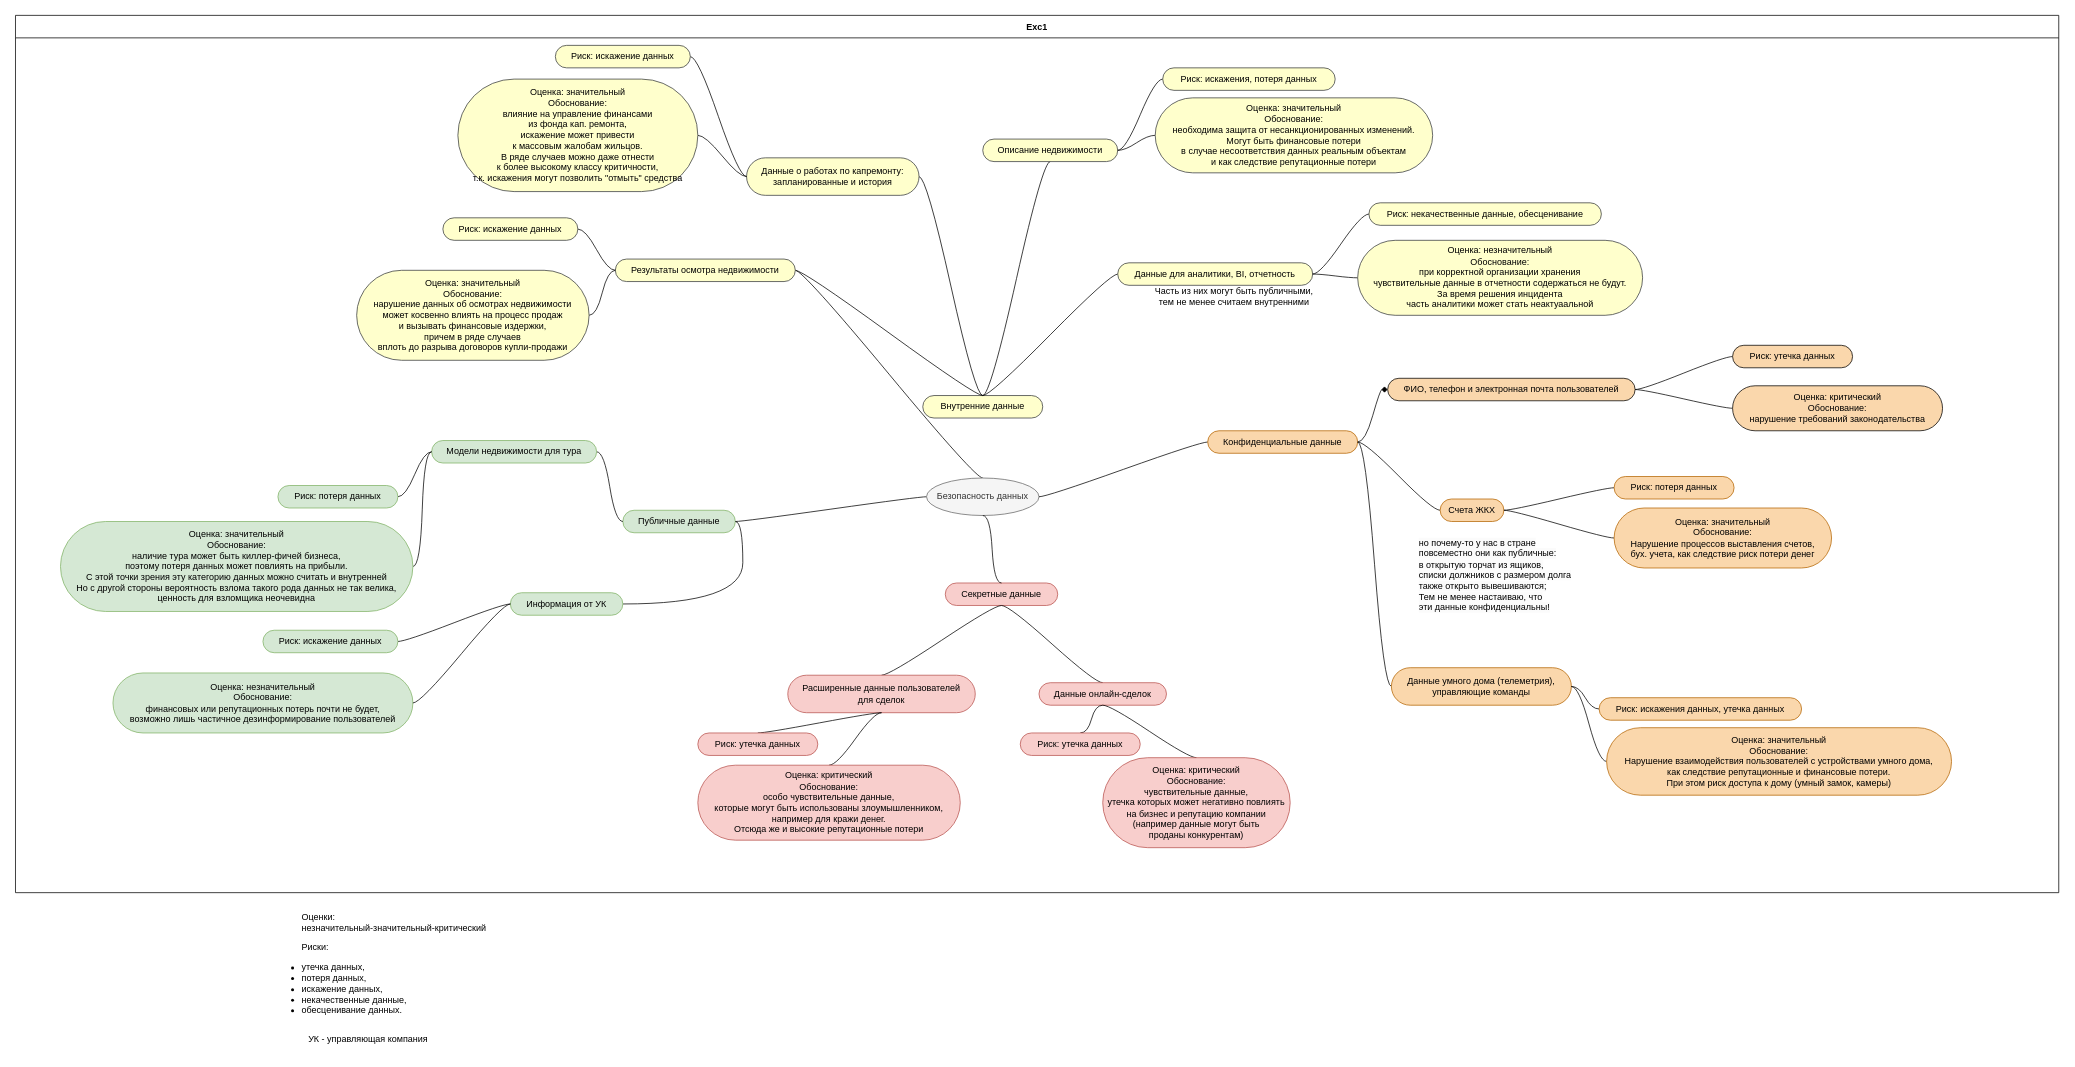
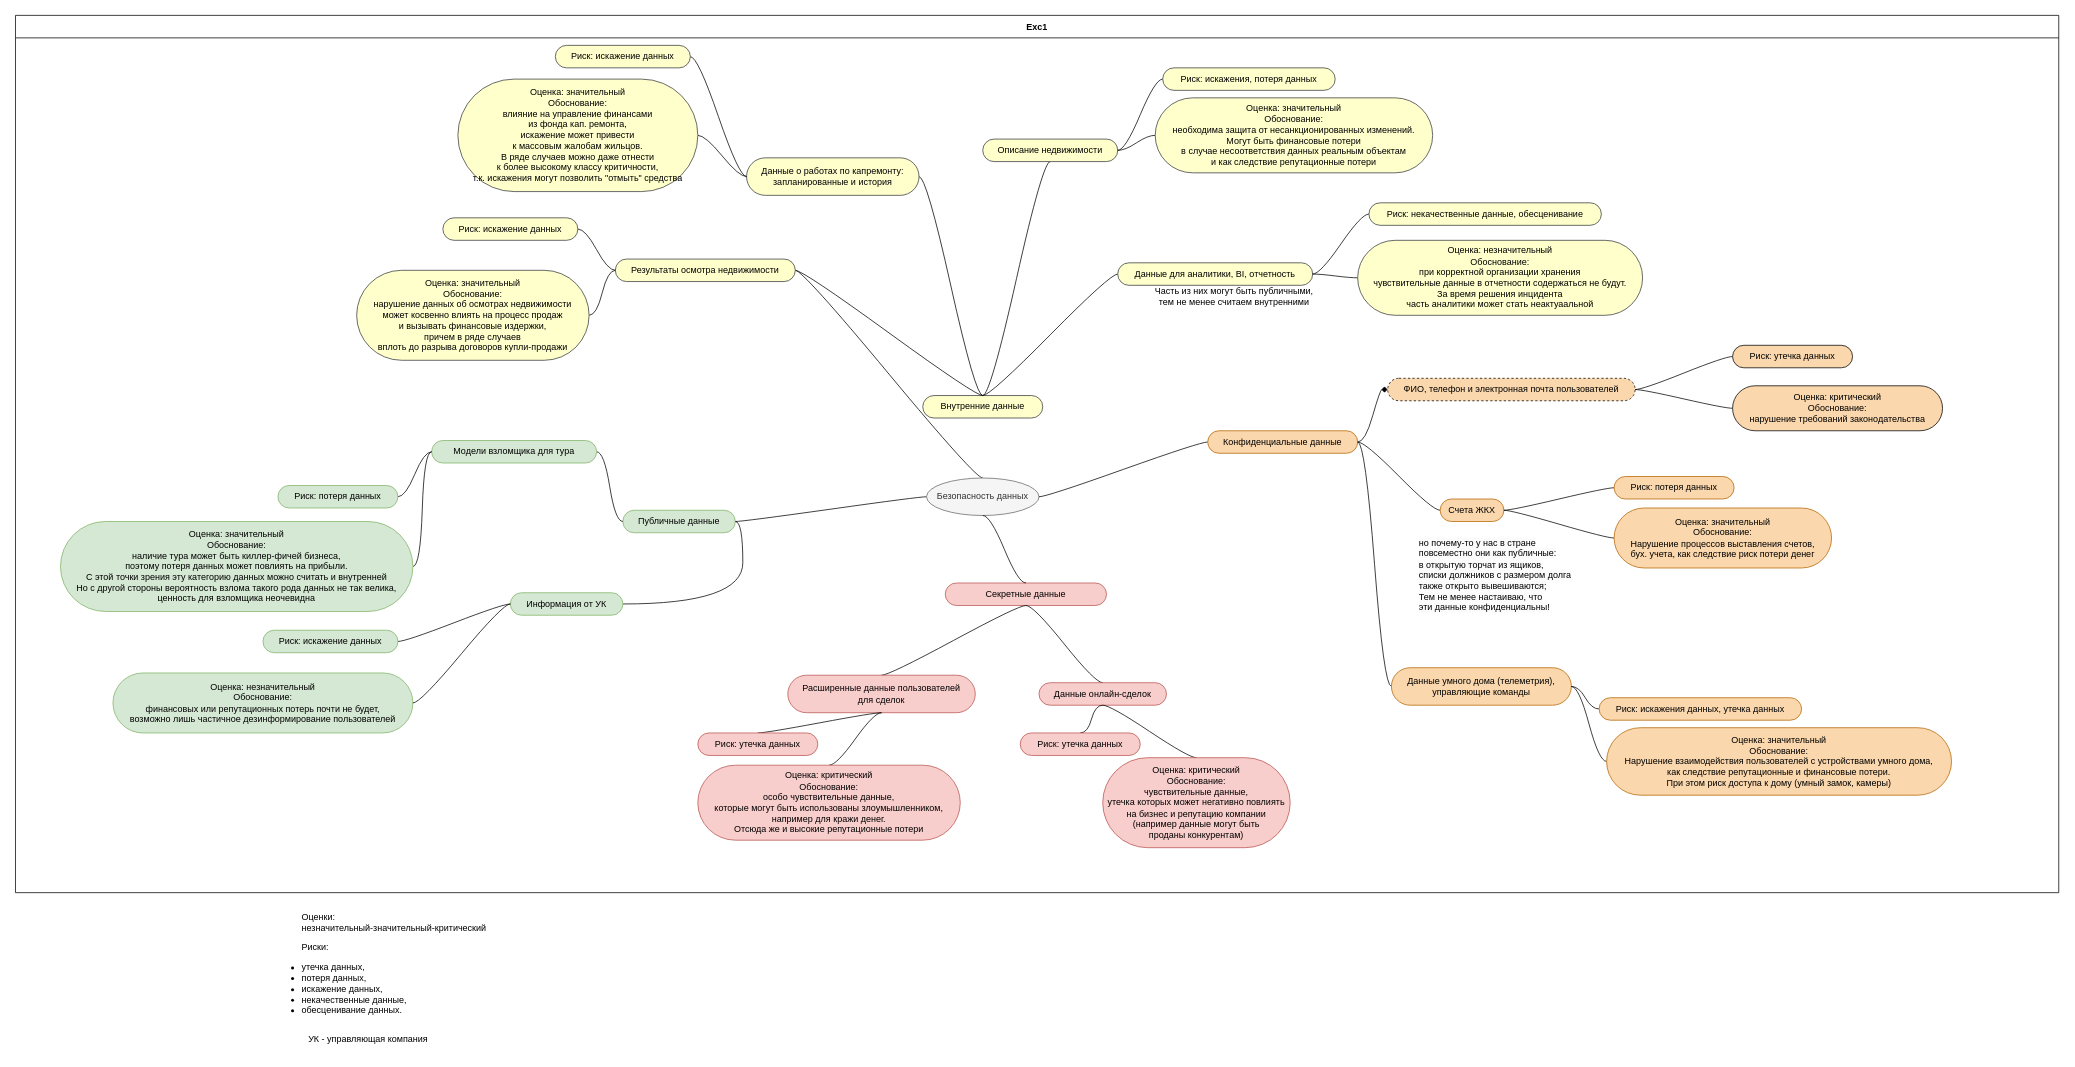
(1512, 390) -> (1512, 390)
(514, 452) -> (514, 452)
(1002, 594) -> (1026, 594)
